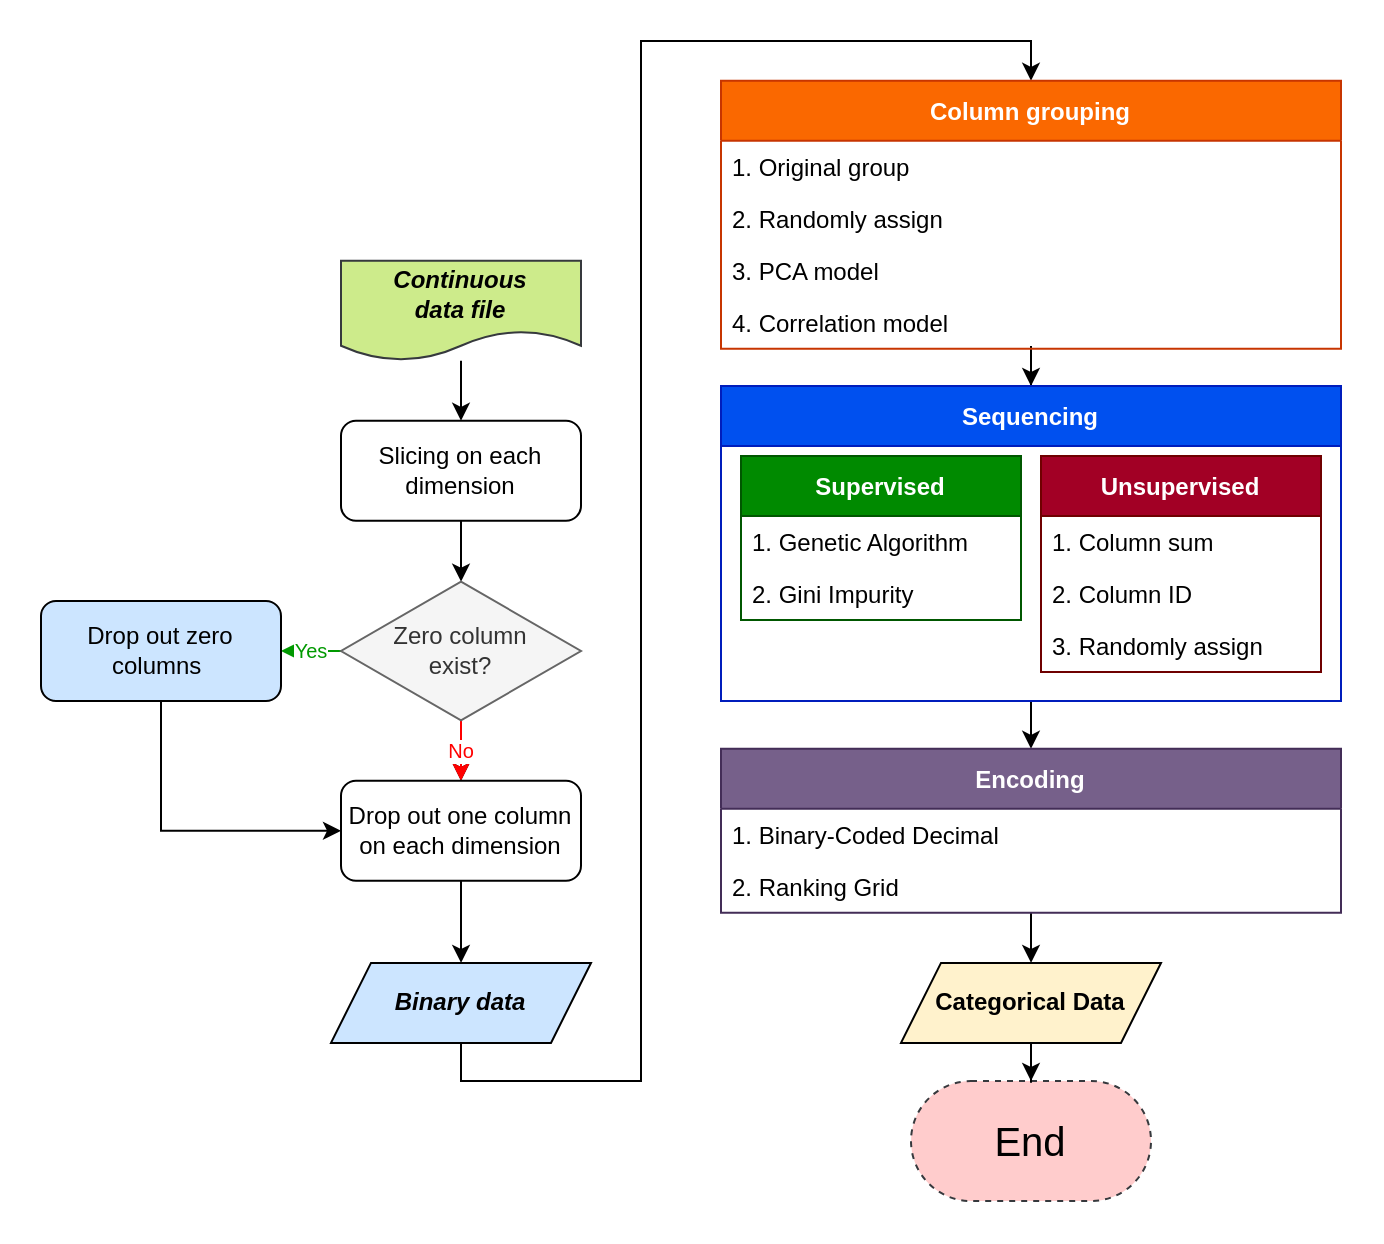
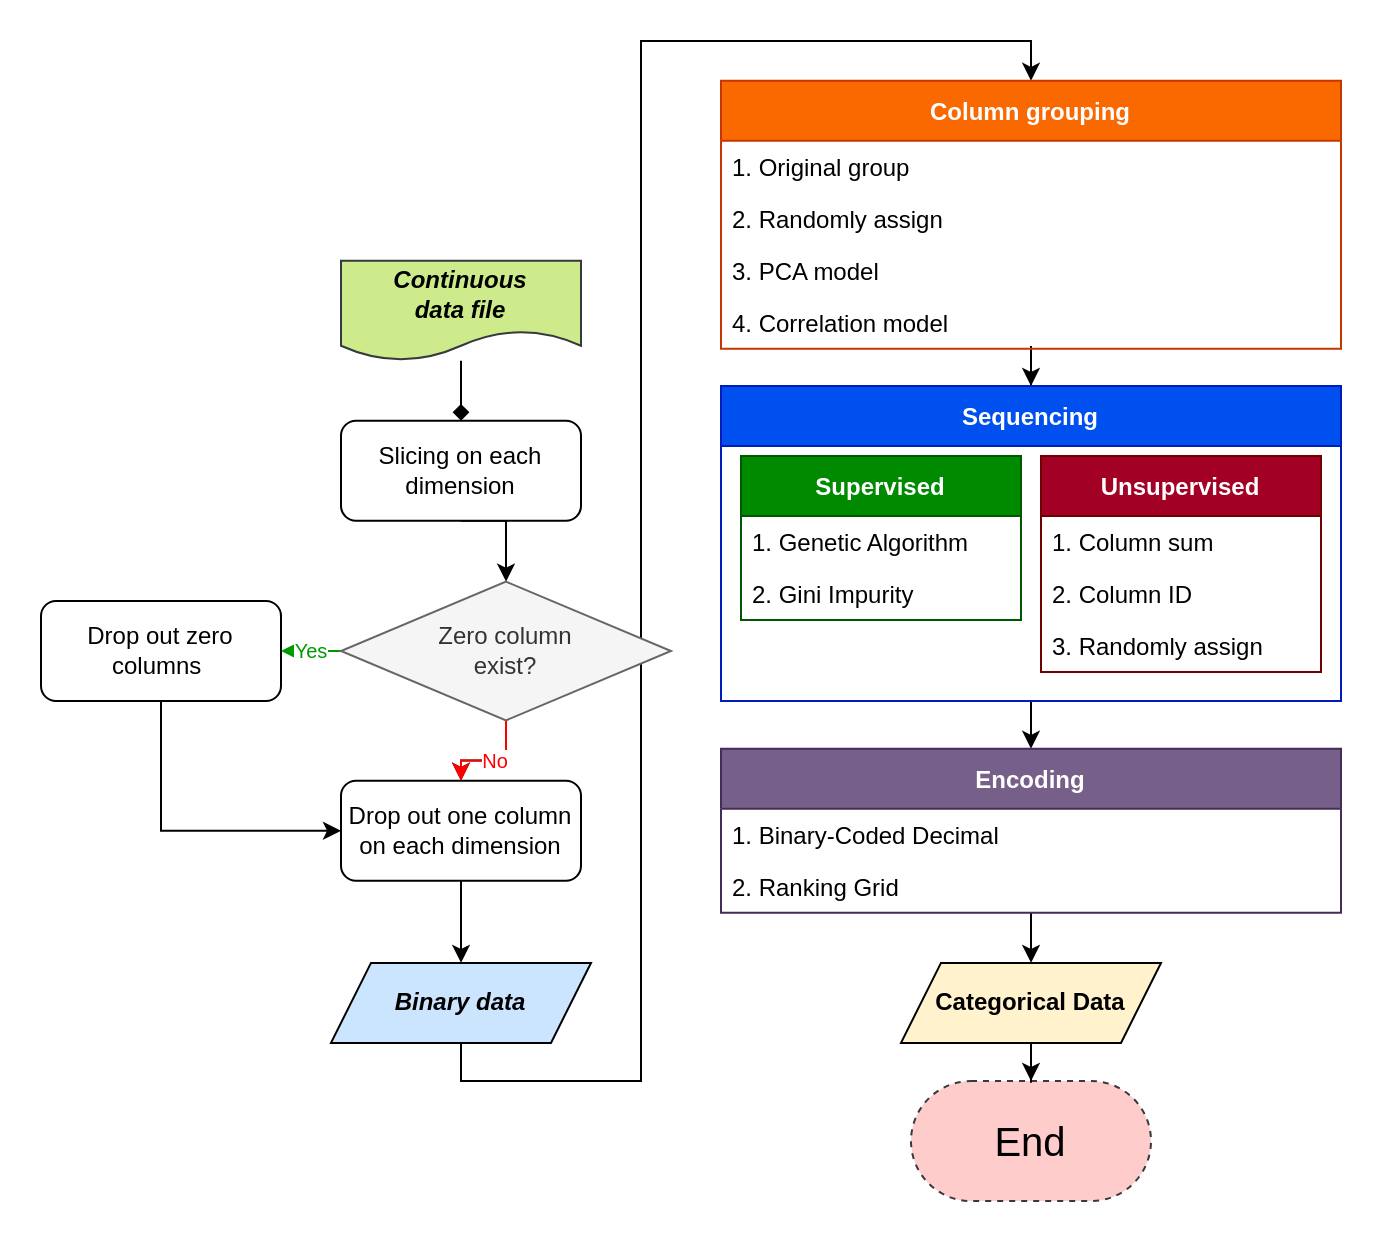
(461, 405) -> (461, 404)
(161, 651) -> (161, 651)
(461, 651) -> (506, 651)
